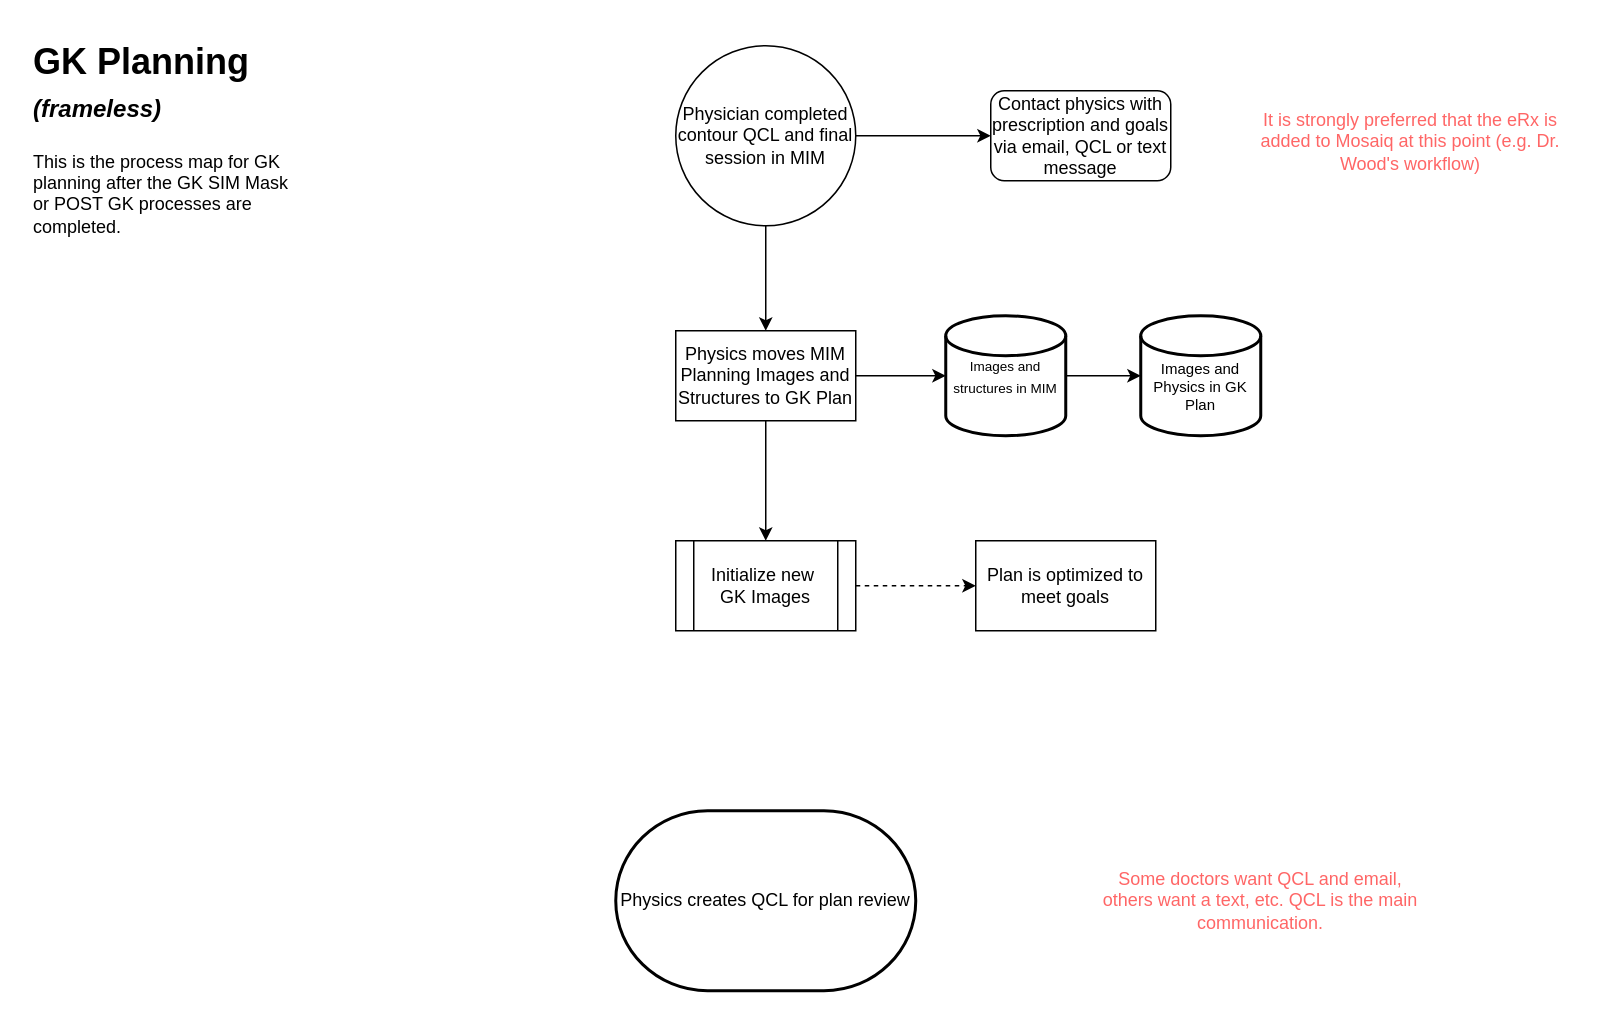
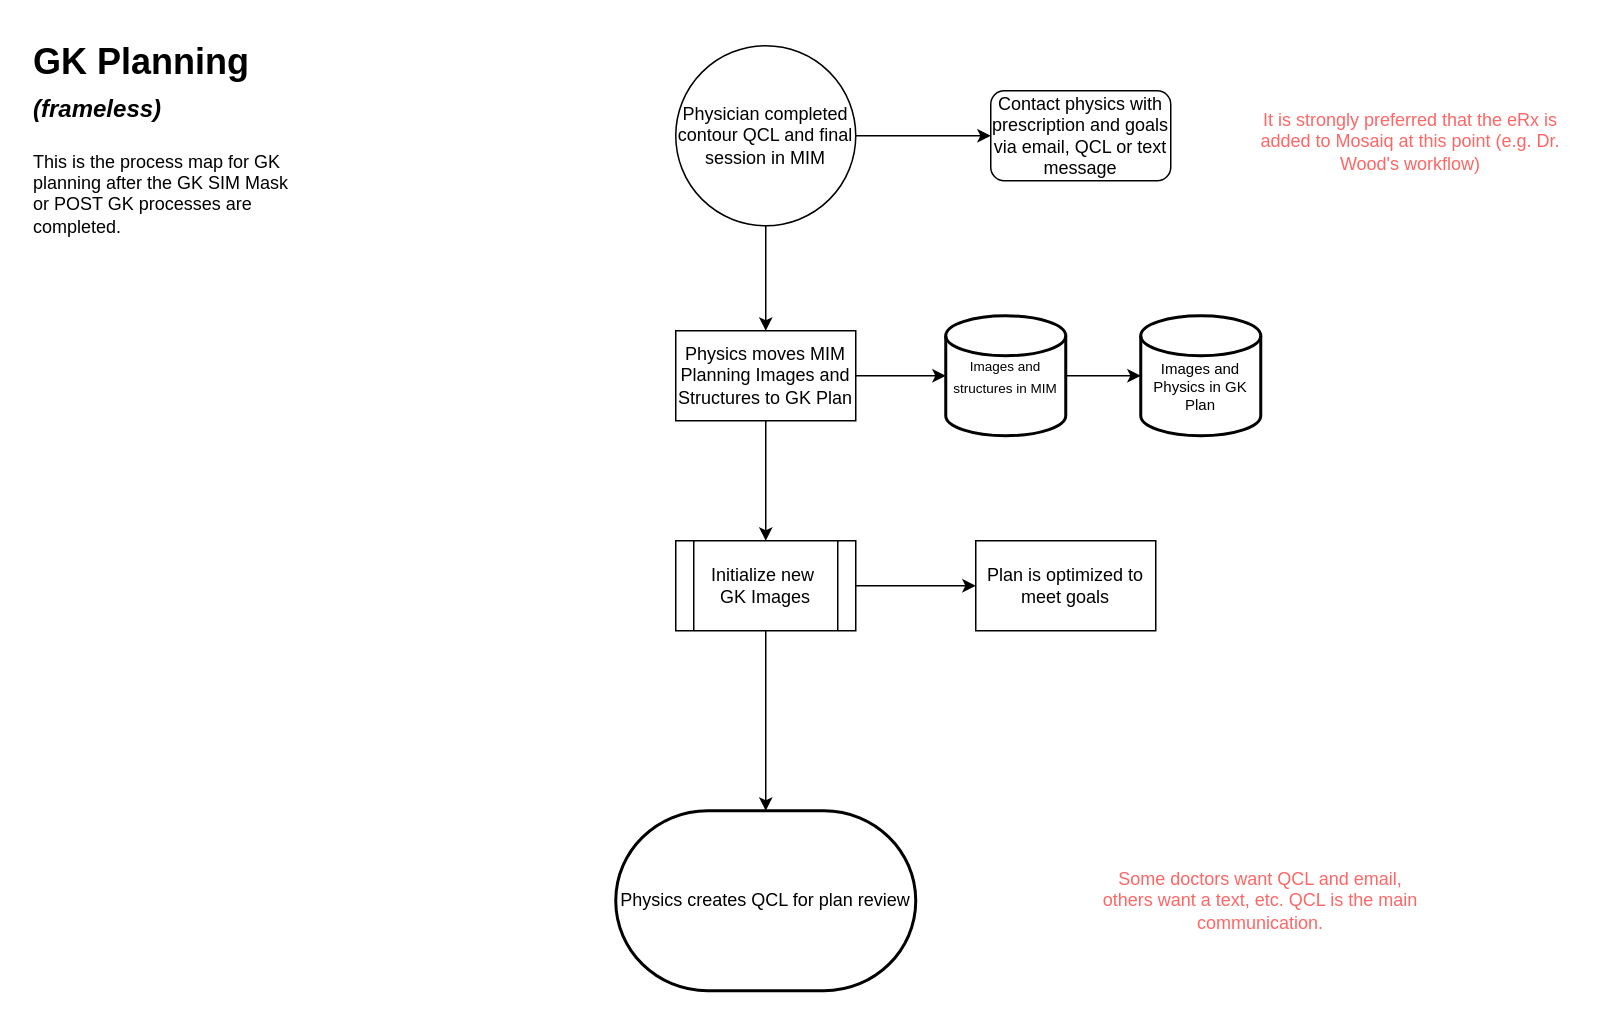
(911, 586) -> (911, 586)
none -> (766, 716)
